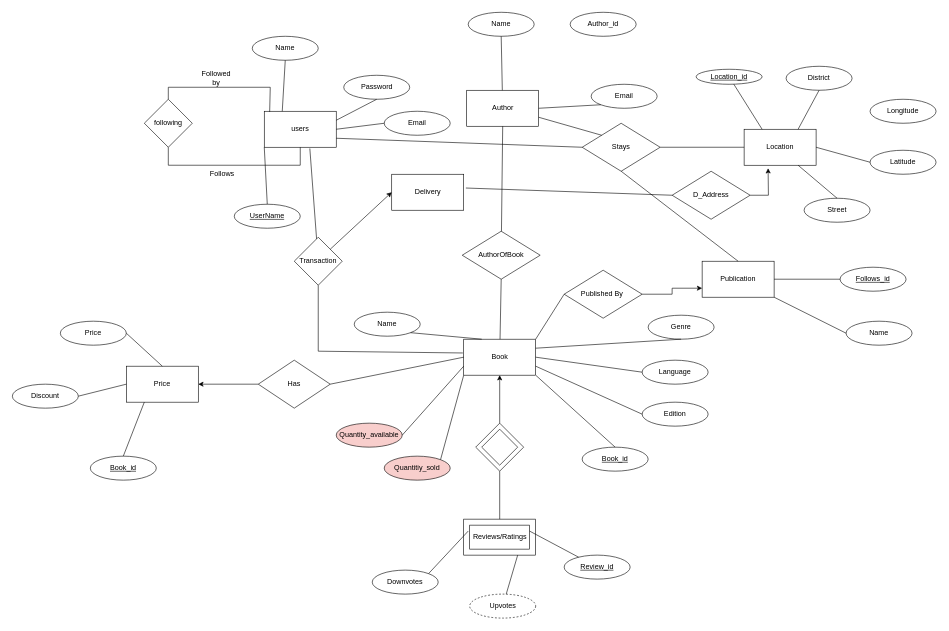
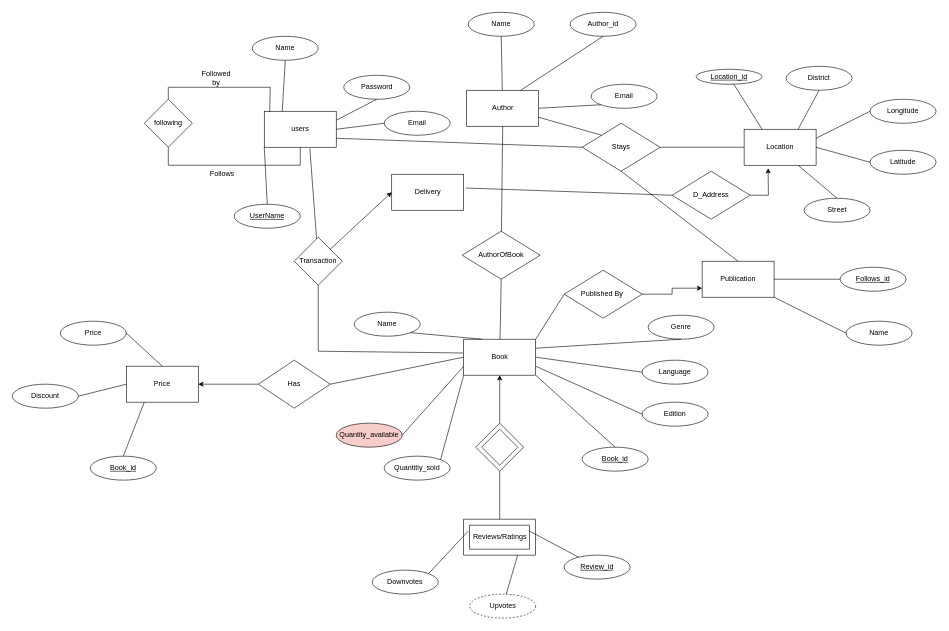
none -> (562, 63)
none -> (843, 125)
(417, 468) -> (417, 468)
